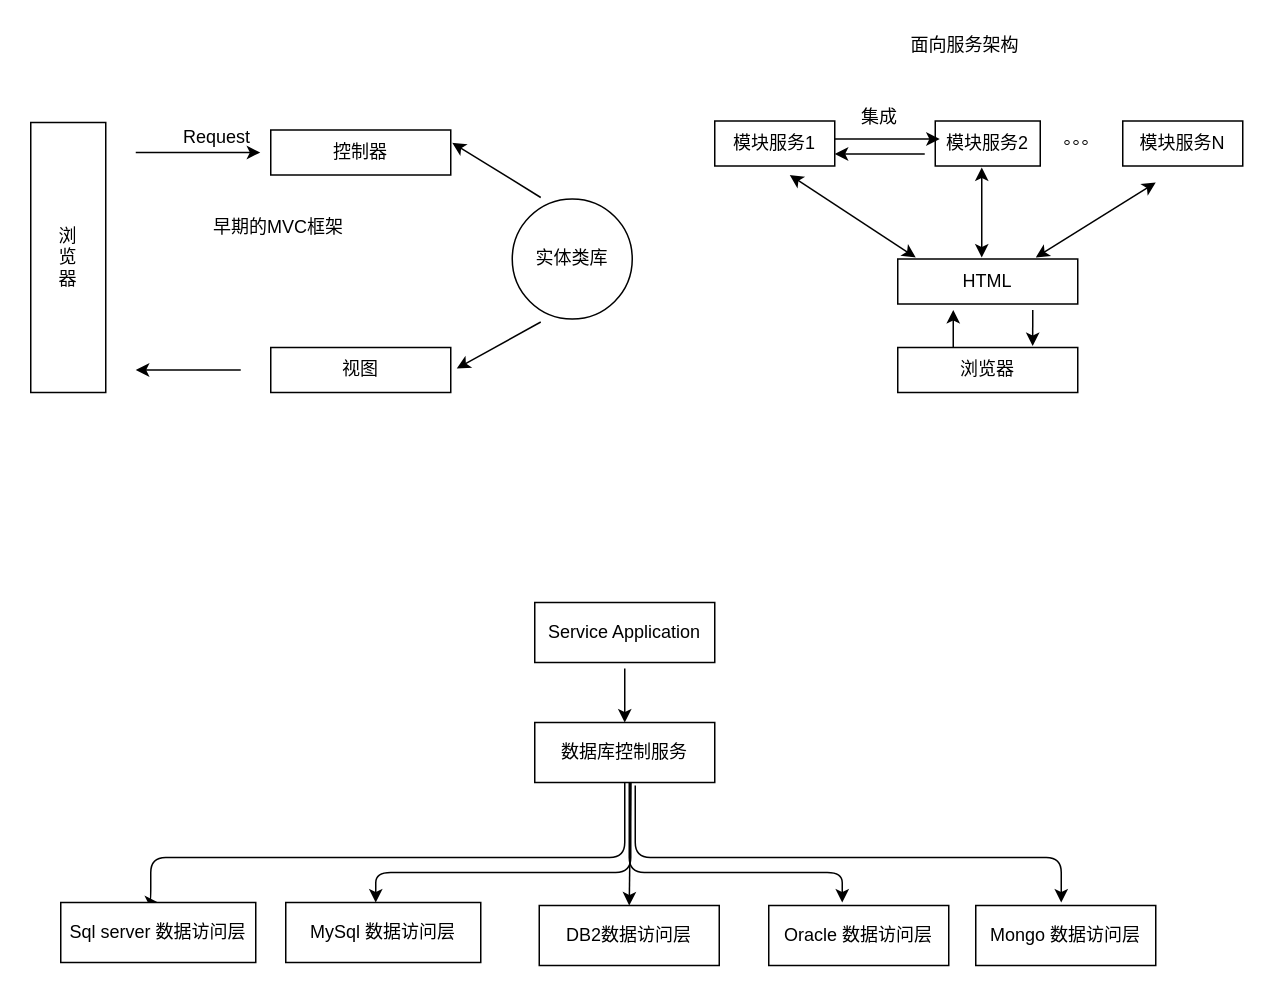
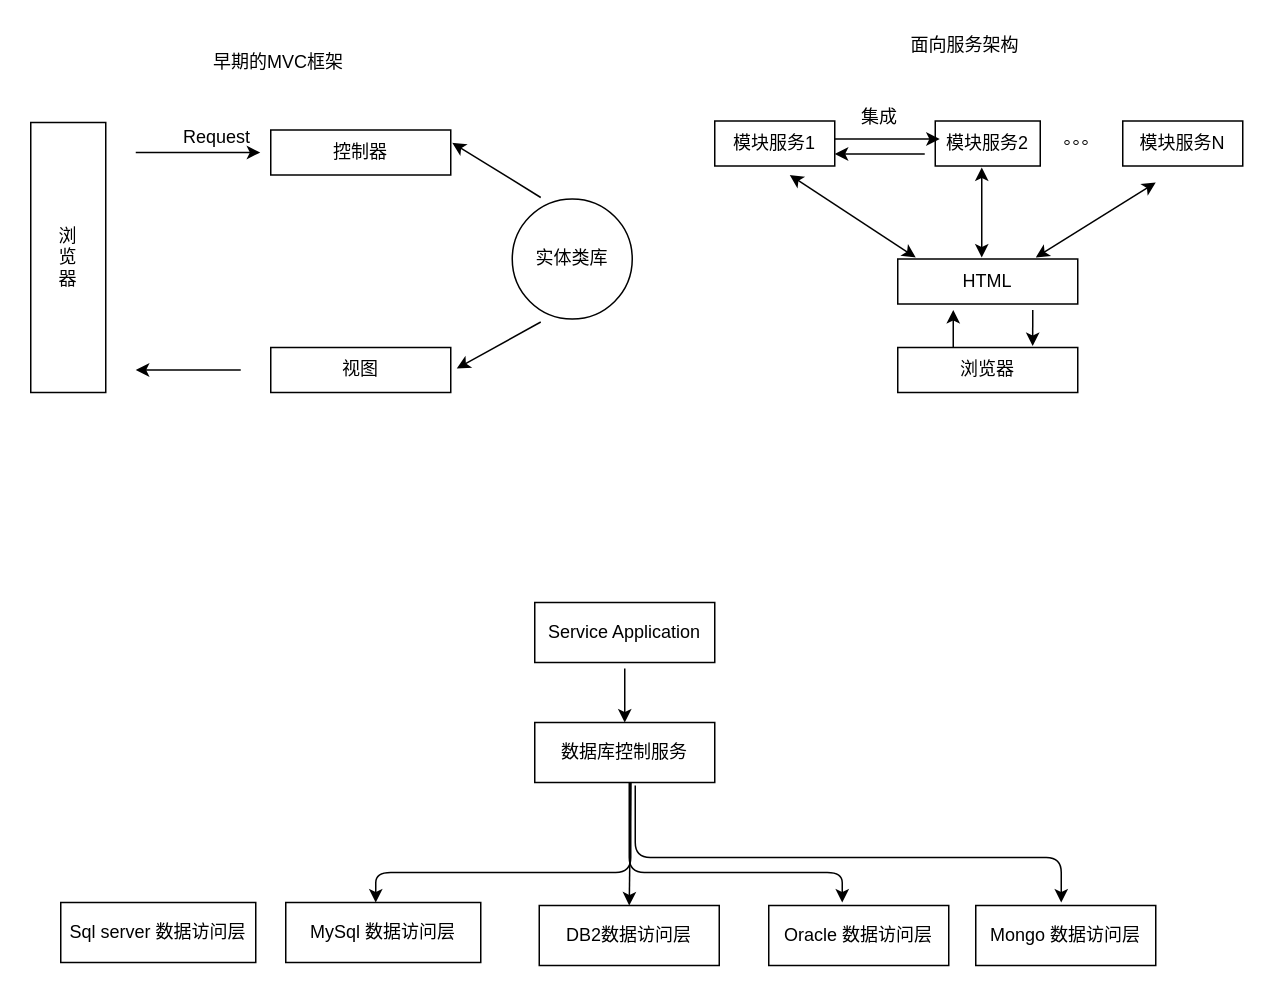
(286, 227) -> (286, 62)
(404, 857) -> none
